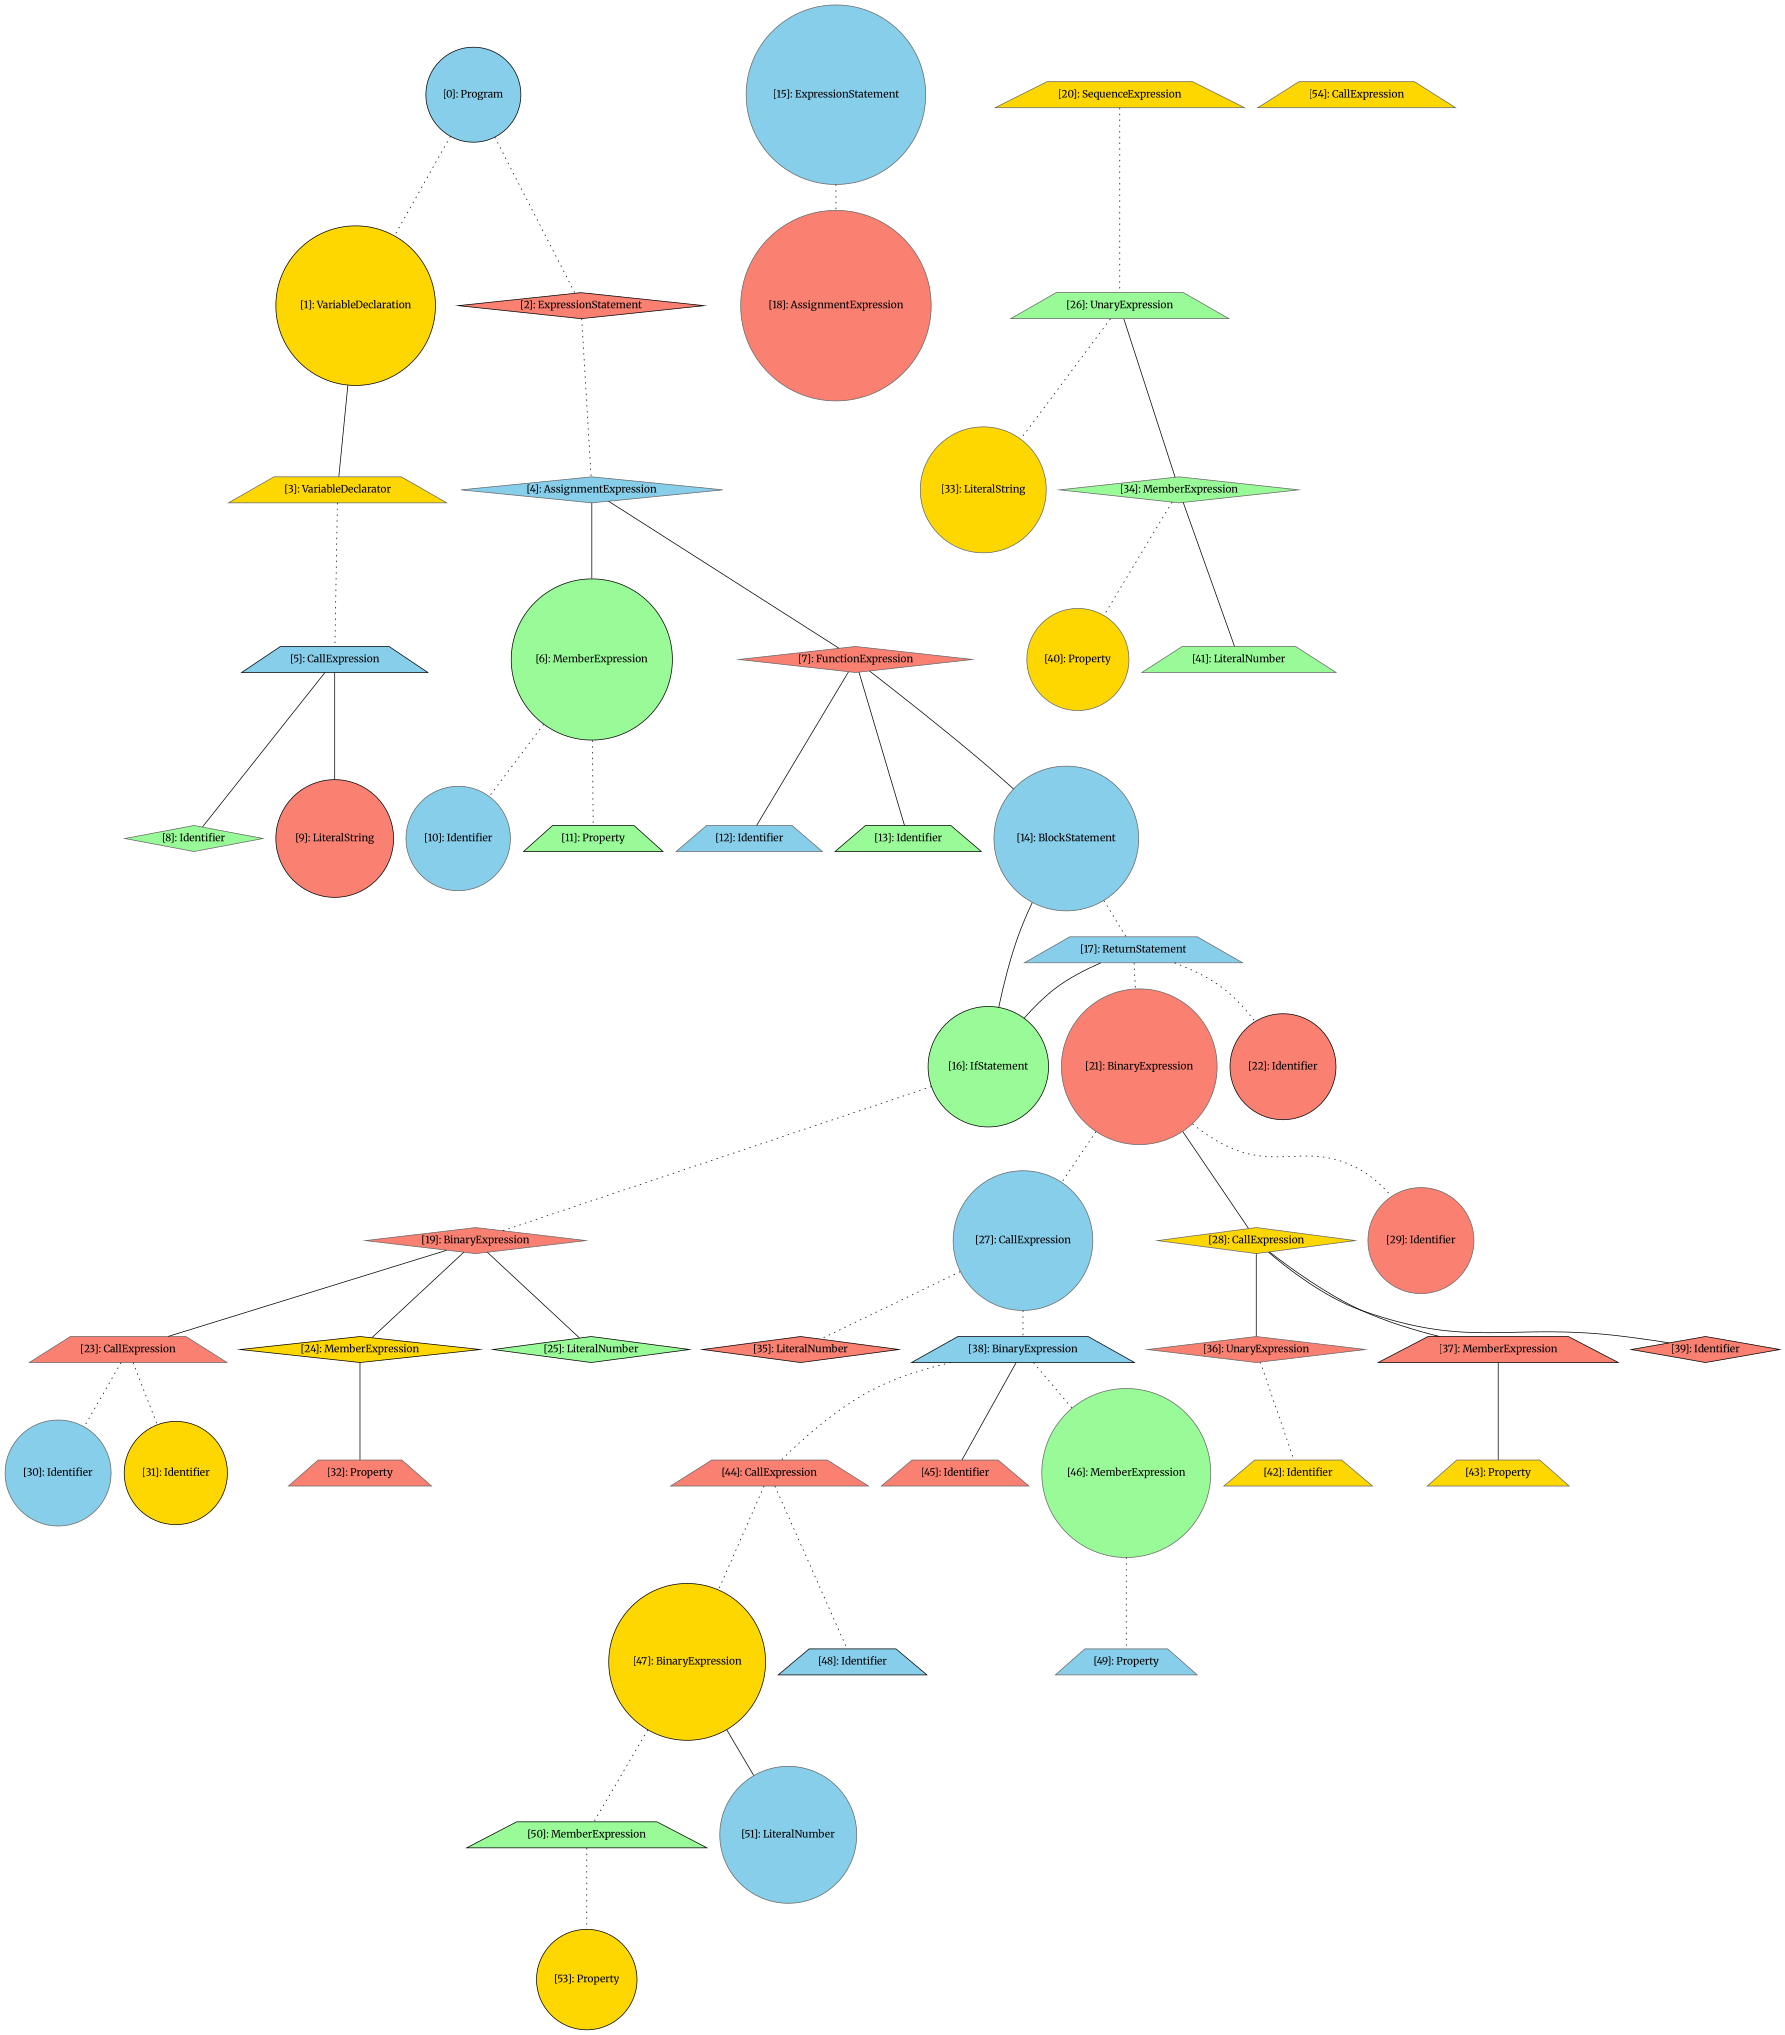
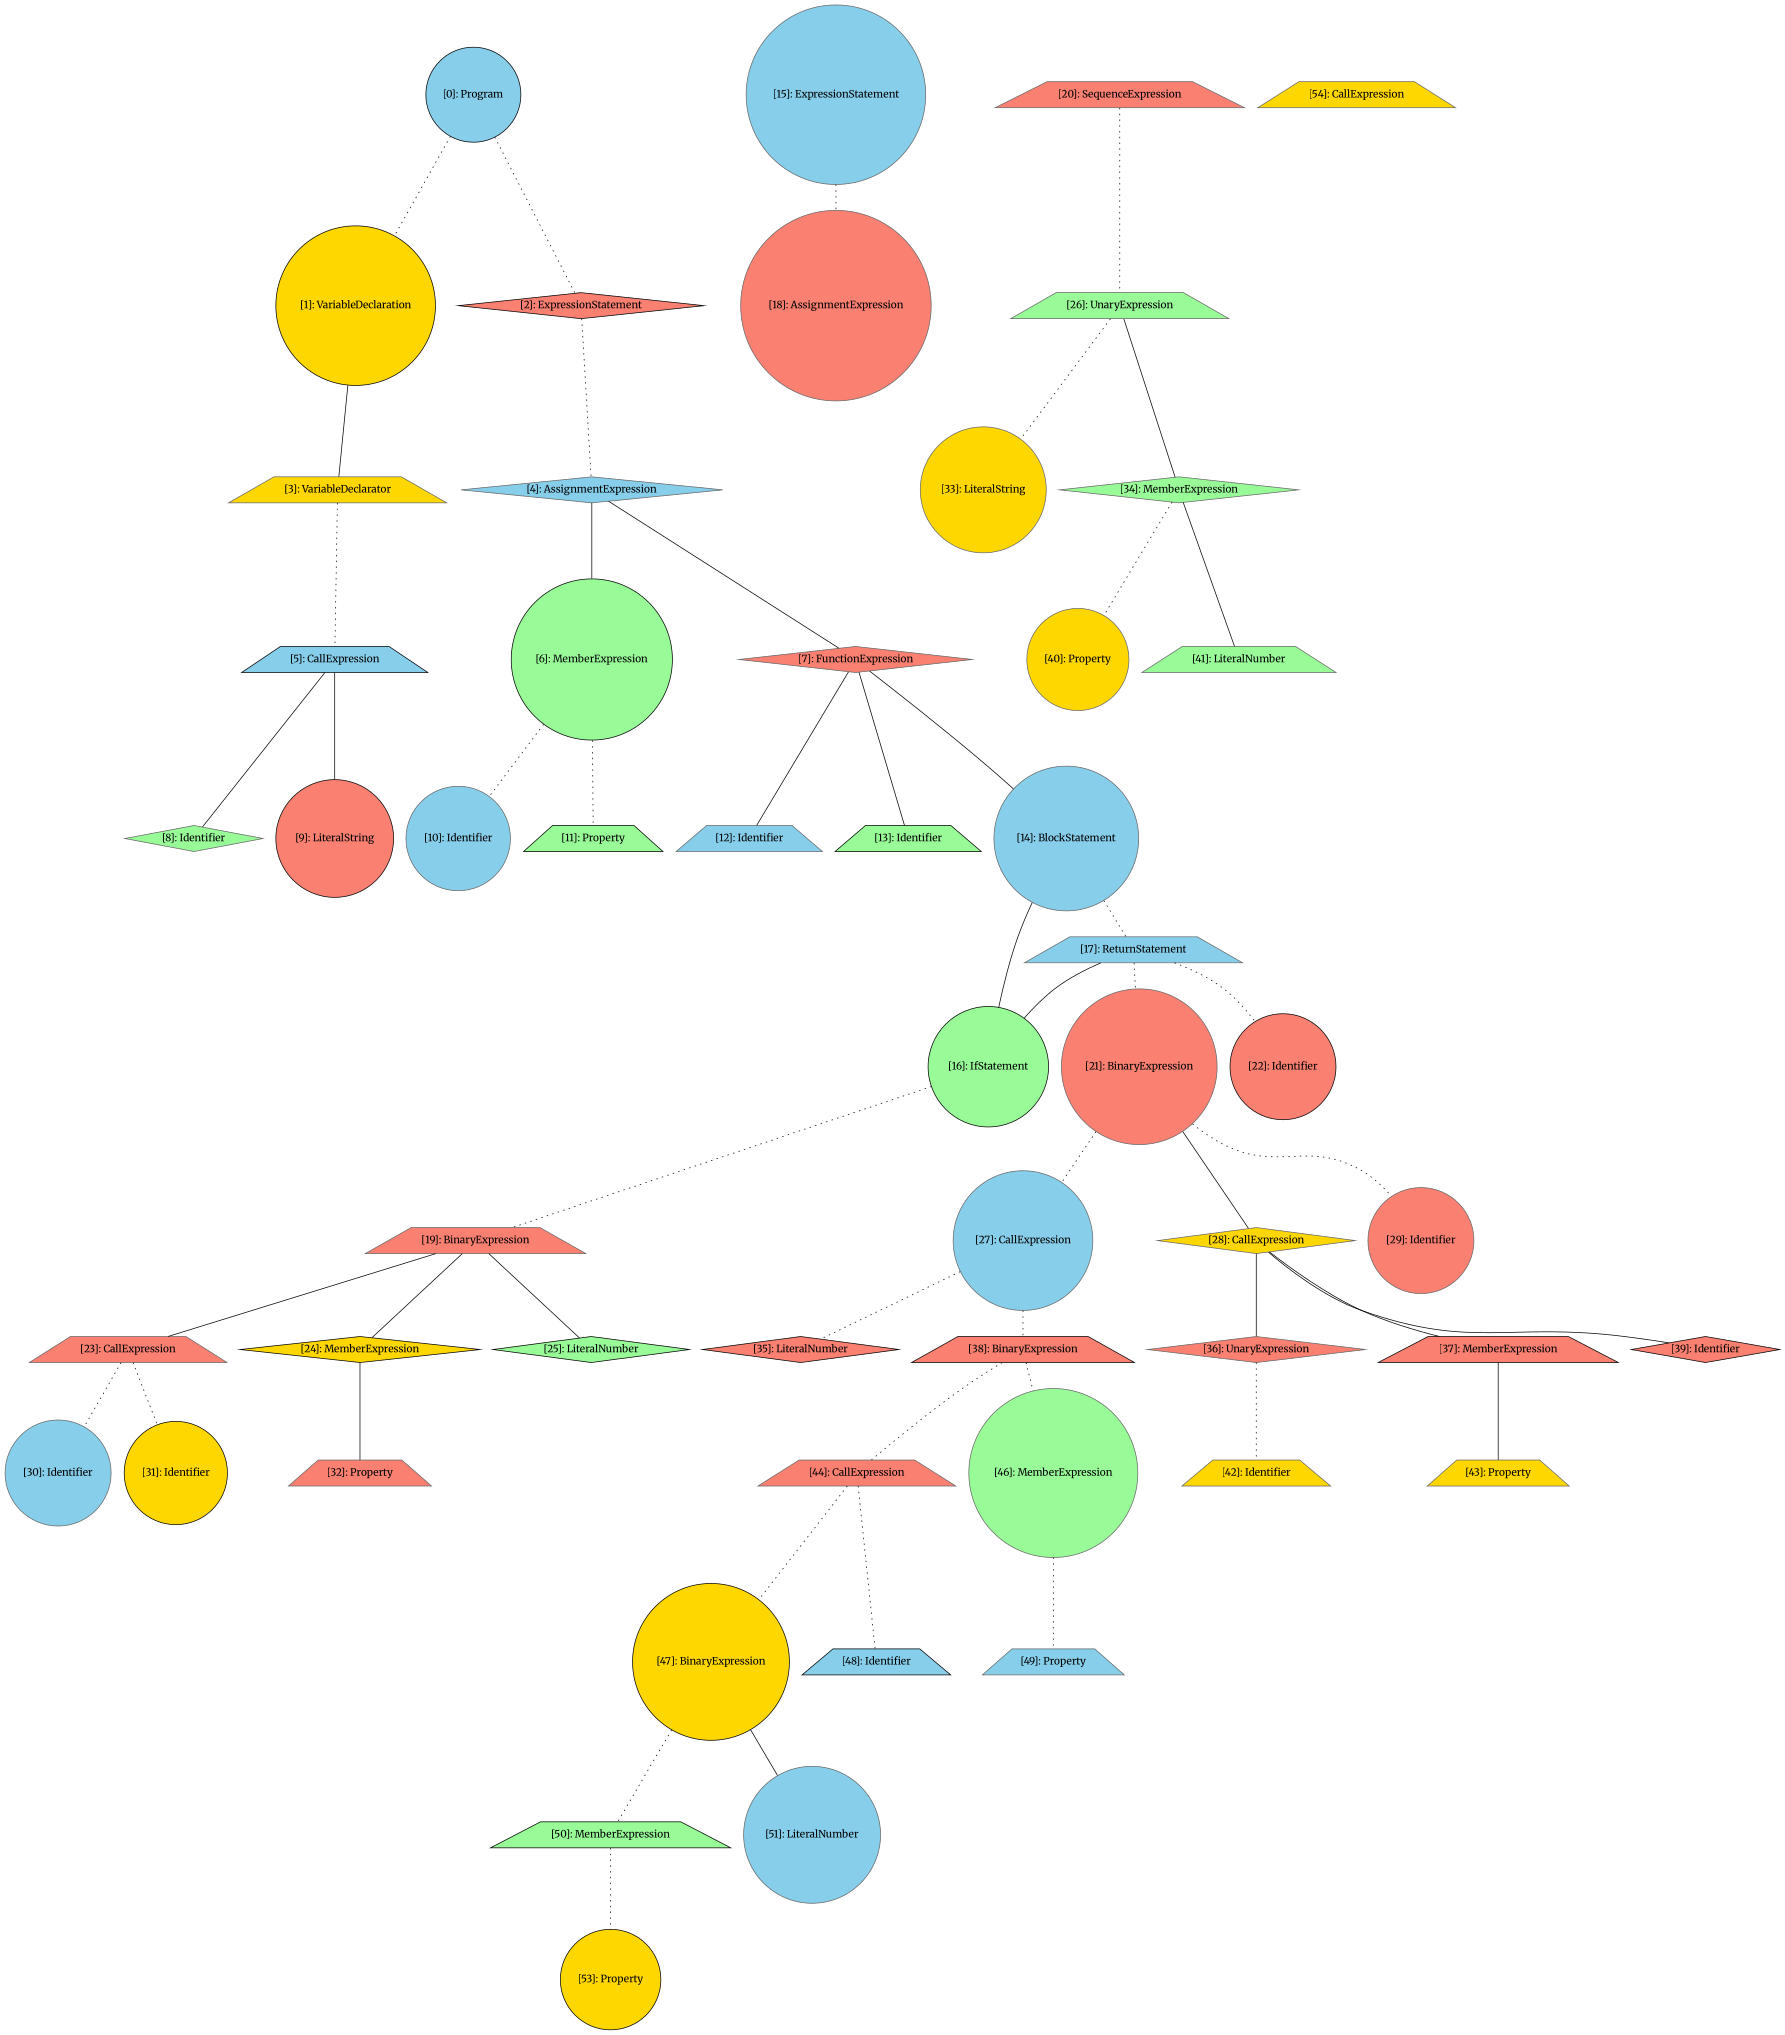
(1120, 95) -> (1120, 95)
(476, 1241) -> (476, 1241)
(1023, 1350) -> (1023, 1350)
(955, 1473) -> none
